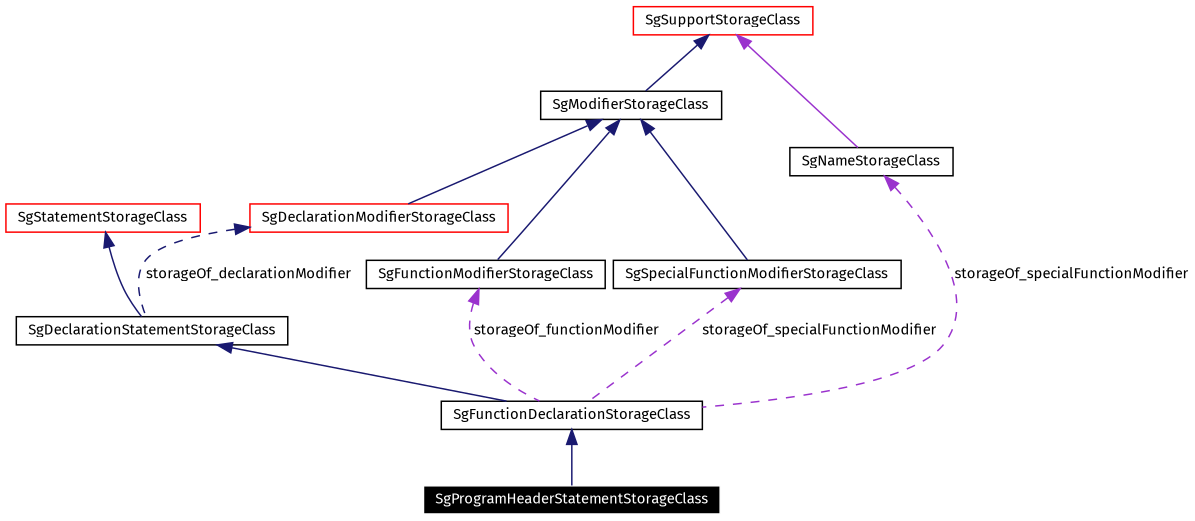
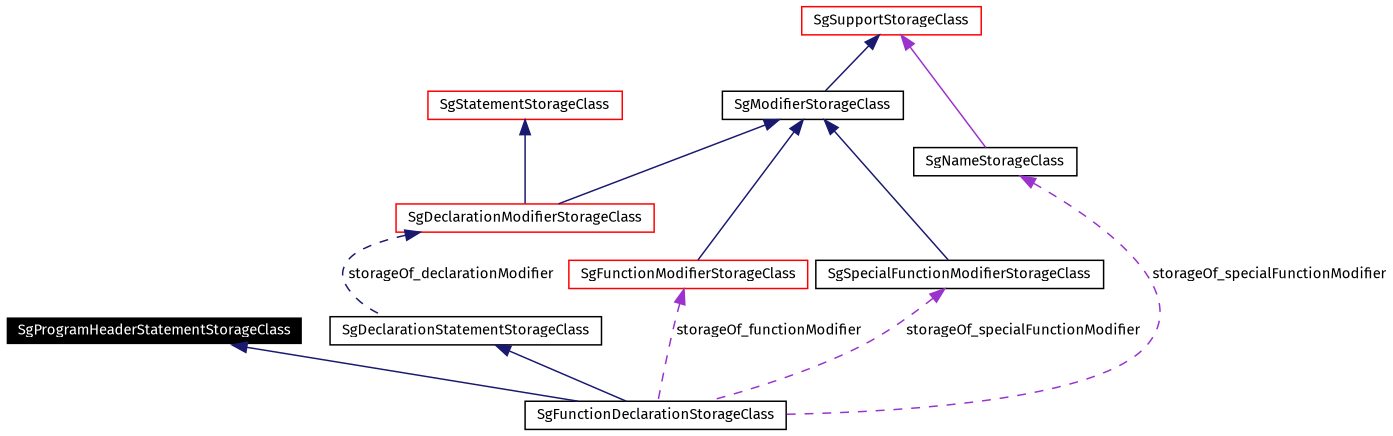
(486, 274) -> (688, 274)
(121, 284) -> (525, 169)
(572, 465) -> (412, 374)
